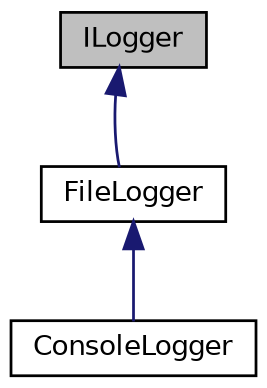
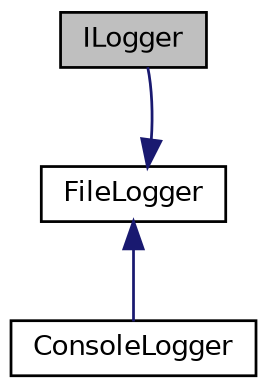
(115, 131) -> (152, 103)
